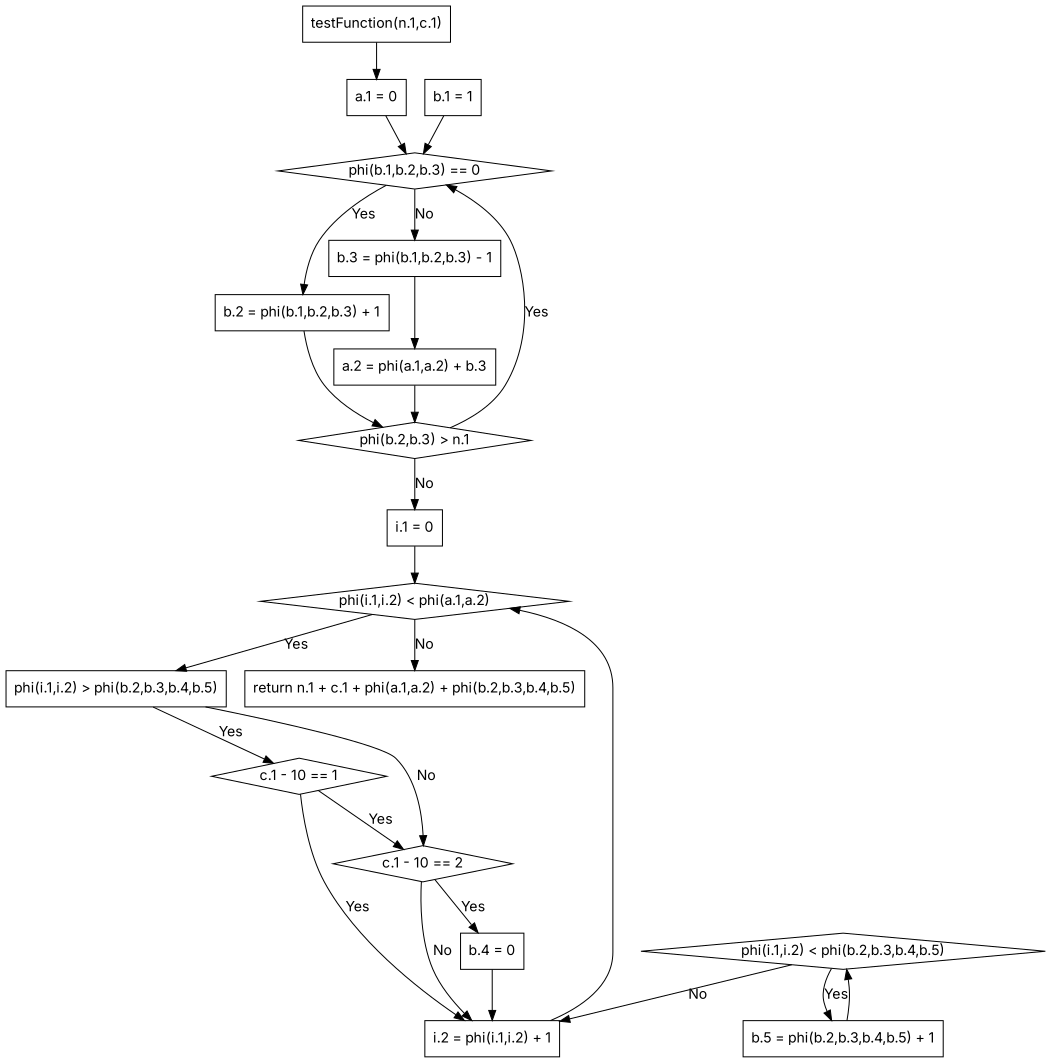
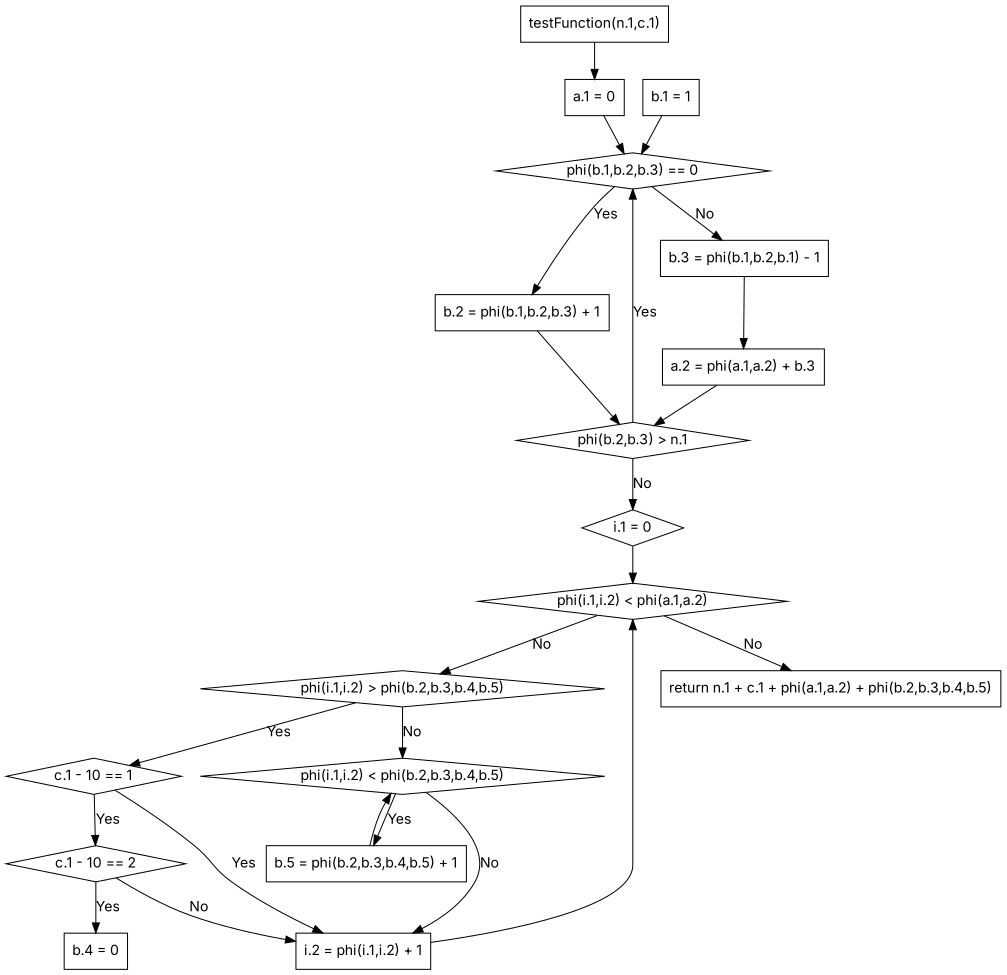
(415, 258) -> (744, 258)
(415, 528) -> (633, 528)
(297, 645) -> (542, 645)
(116, 689) -> (403, 689)
(343, 738) -> (403, 727)
(492, 990) -> none
